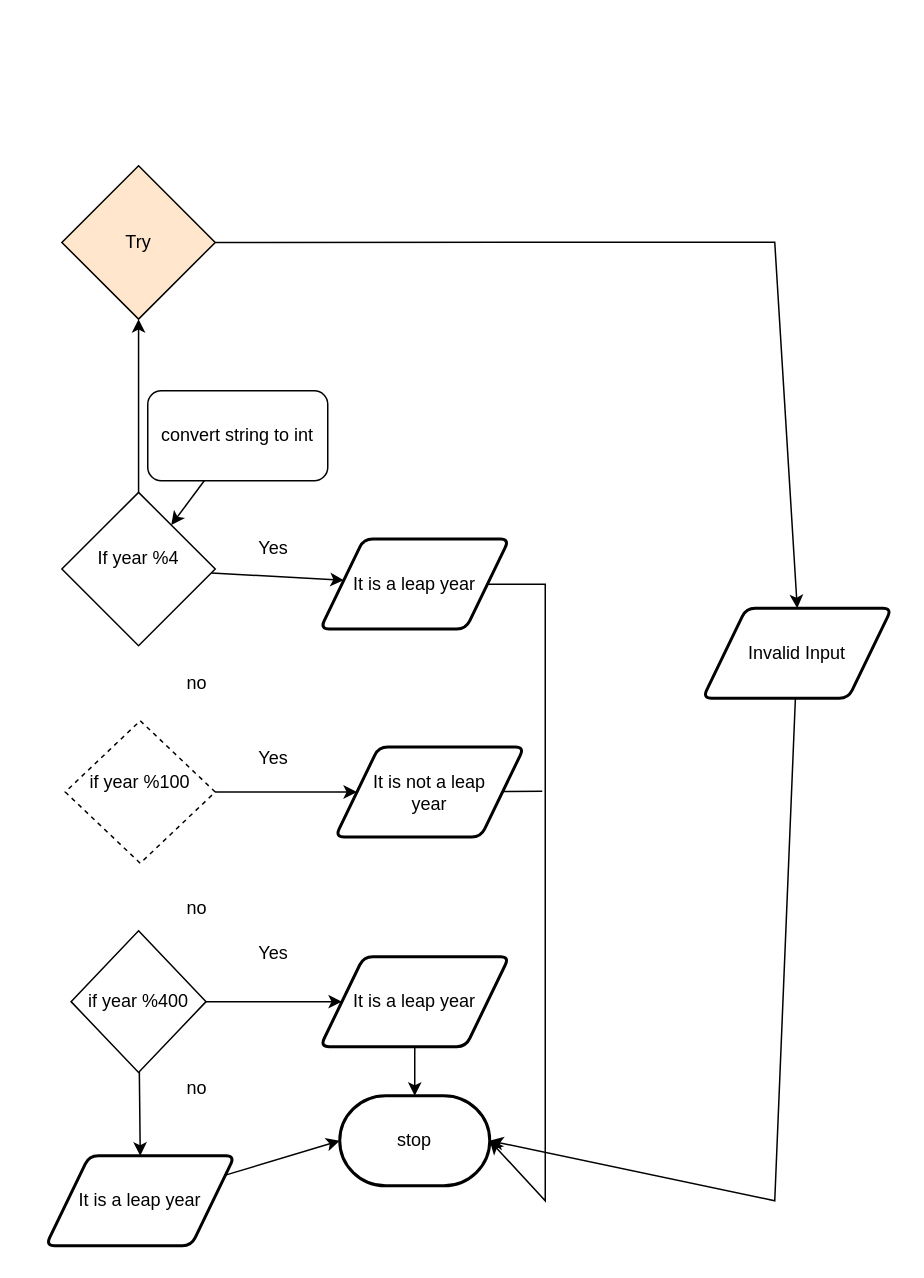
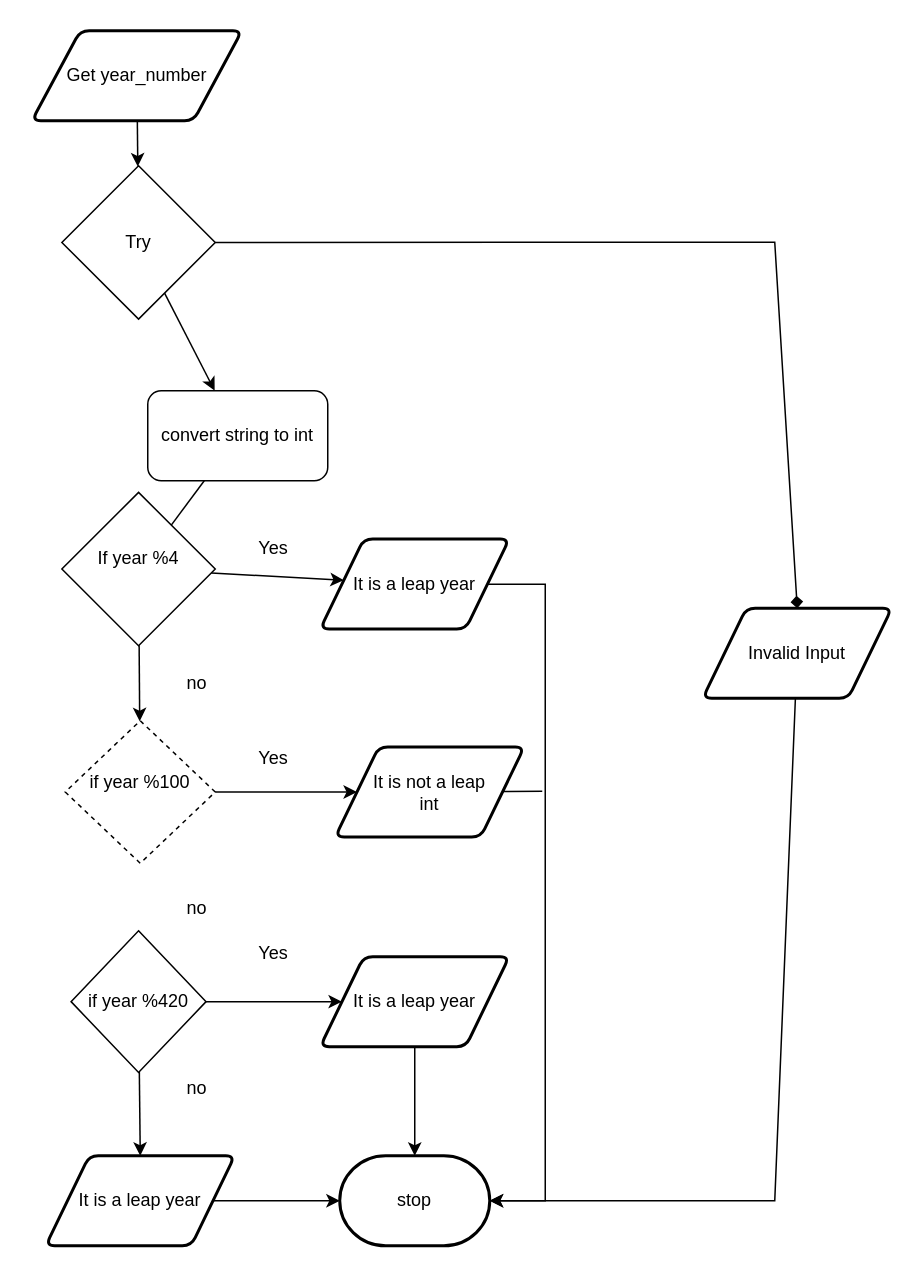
none -> (137, 76)
none -> (138, 139)
(139, 242) -> (139, 242)
none -> (187, 338)
(139, 411) -> (139, 678)
(178, 516) -> (175, 519)
(797, 597) -> (796, 596)
(430, 793) -> (430, 793)
(139, 1001) -> (139, 1001)
(415, 1141) -> (415, 1201)
